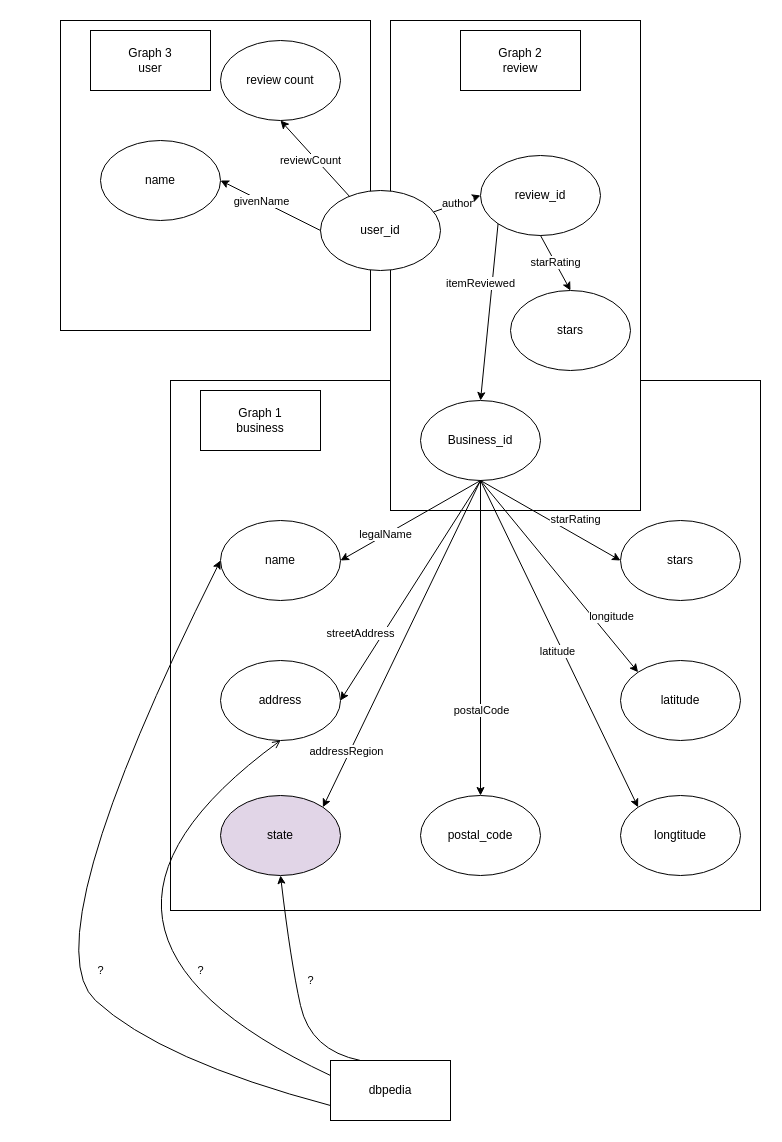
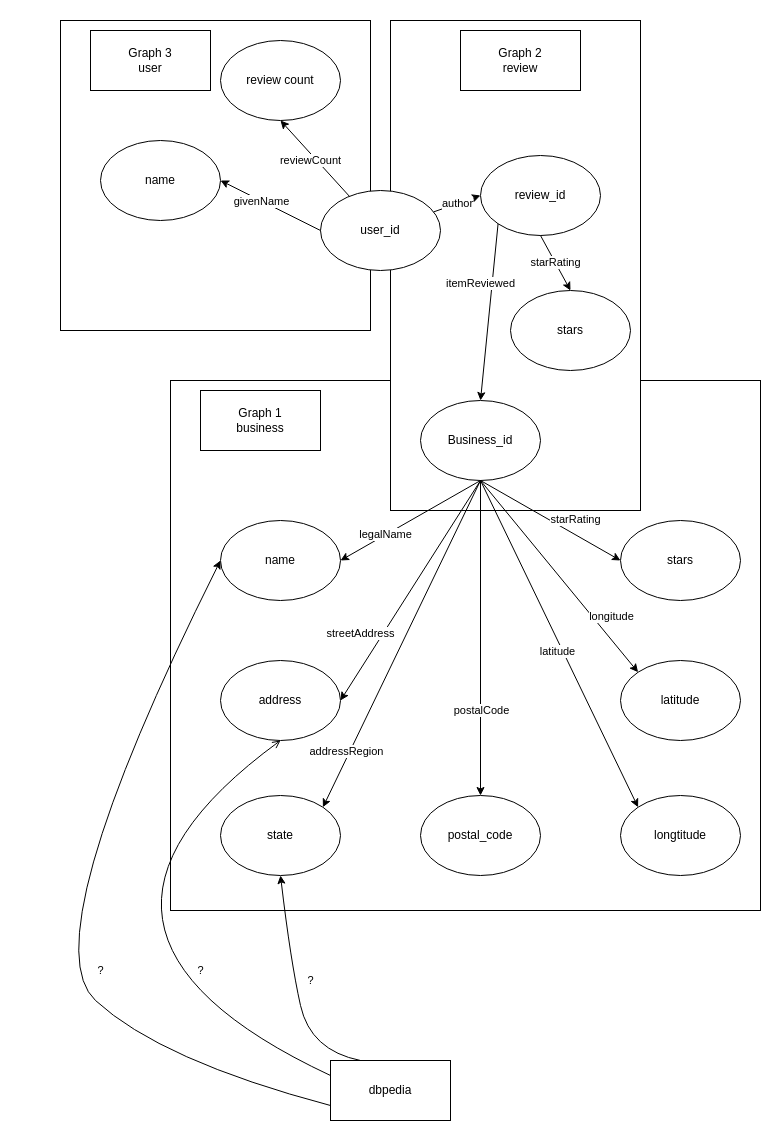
(281, 836) -> (281, 836)
